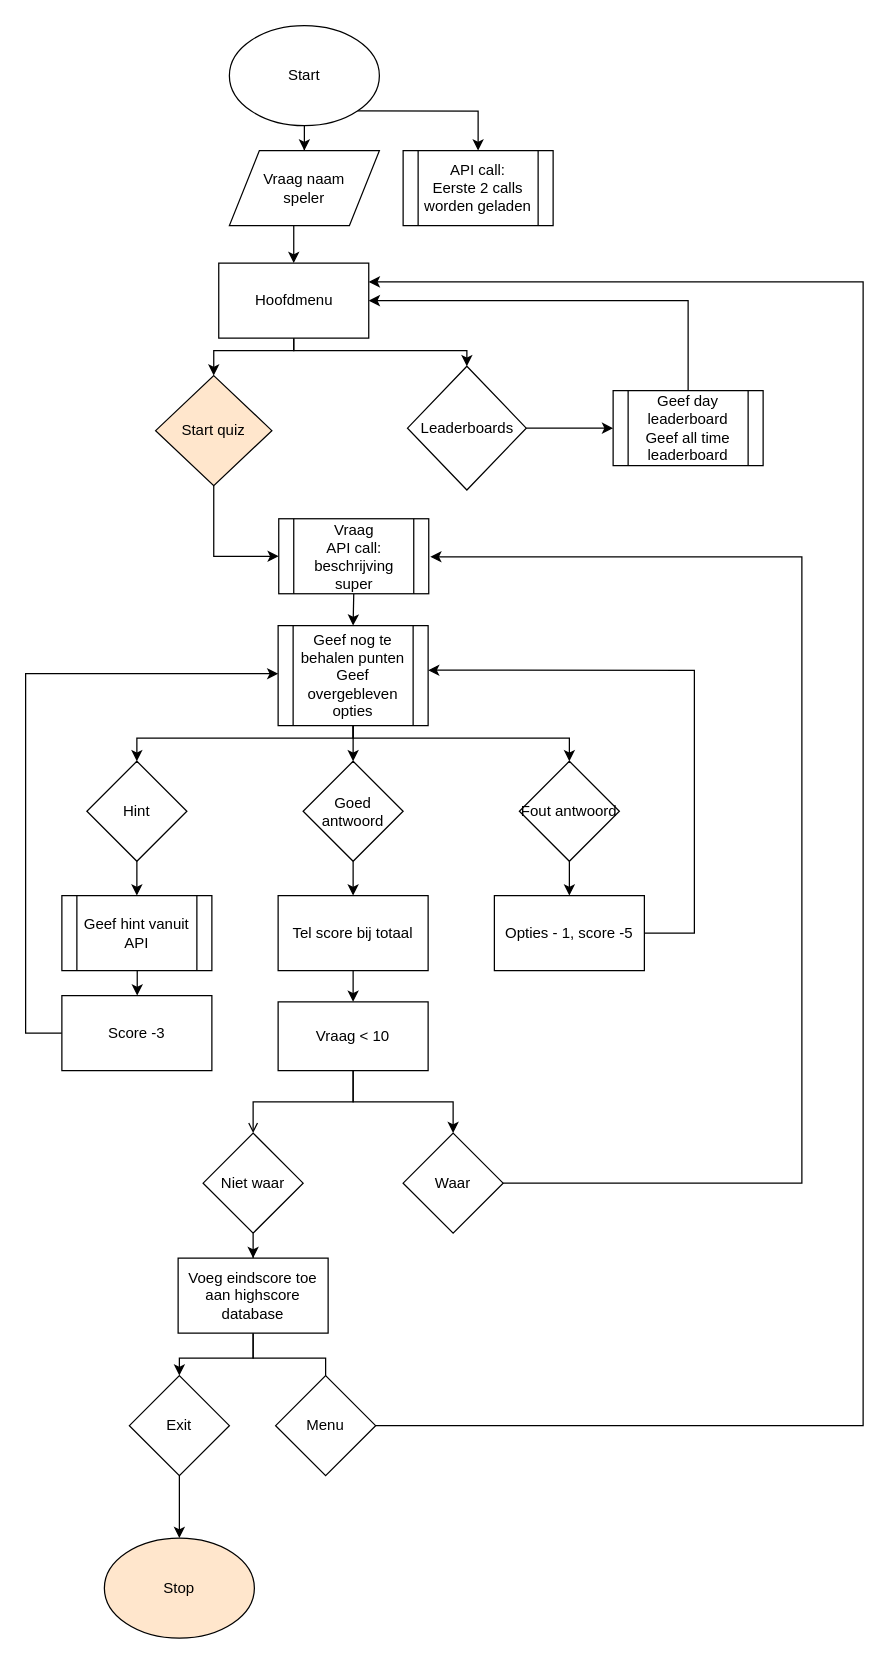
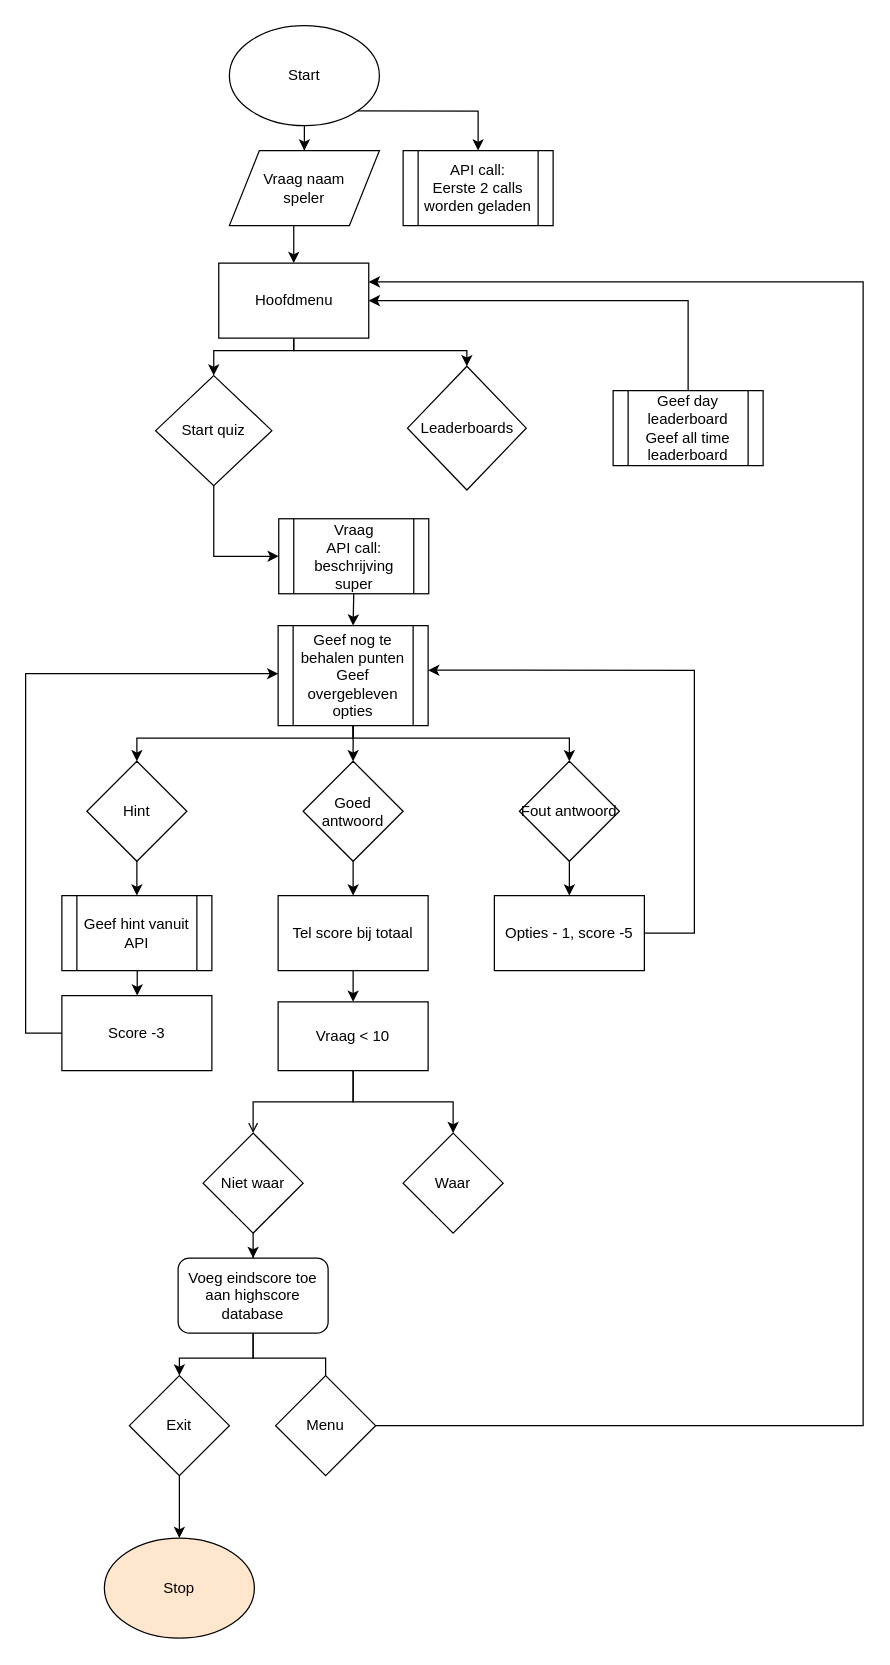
(566, 428) -> none
(214, 431) -> (214, 431)
(802, 838) -> none
(253, 1296) -> (253, 1296)
